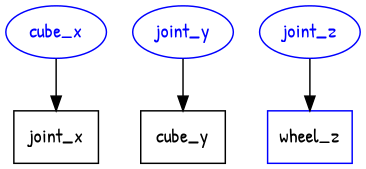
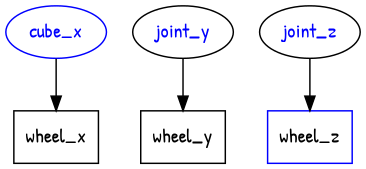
(183, 32) -> (183, 32)
(310, 32) -> (310, 32)
(56, 137) -> (56, 137)
(183, 137) -> (183, 137)
